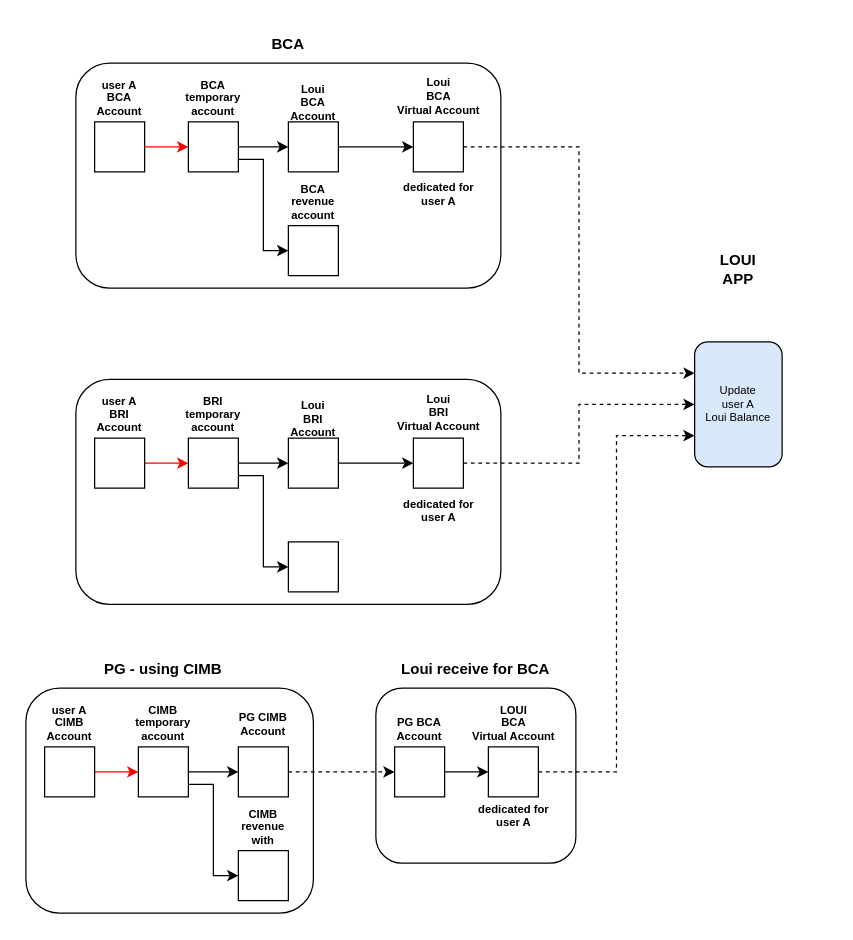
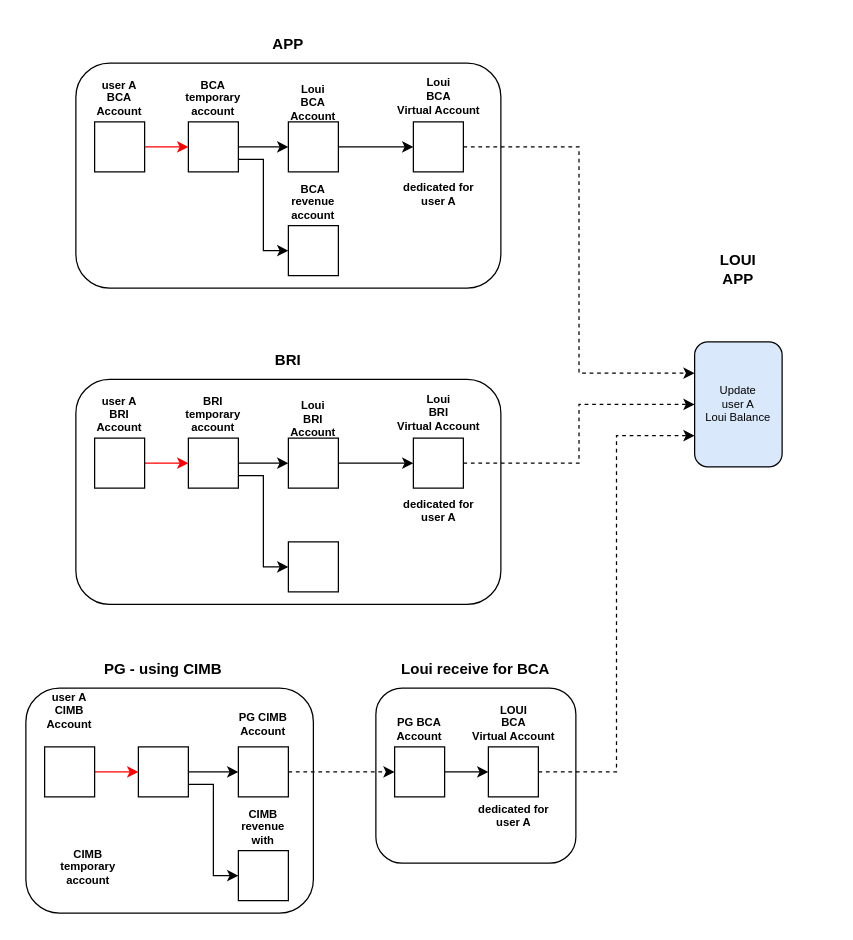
(288, 44) -> (288, 44)
none -> (288, 361)
(69, 728) -> (69, 716)
(163, 728) -> (88, 872)
